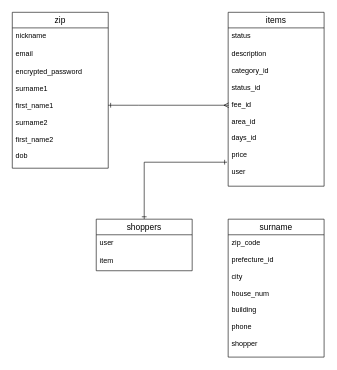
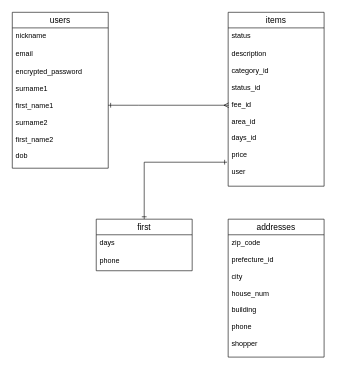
(60, 21) -> (60, 21)
(144, 228) -> (144, 228)
(276, 228) -> (276, 228)
(108, 243) -> (108, 243)
(107, 261) -> (110, 261)
